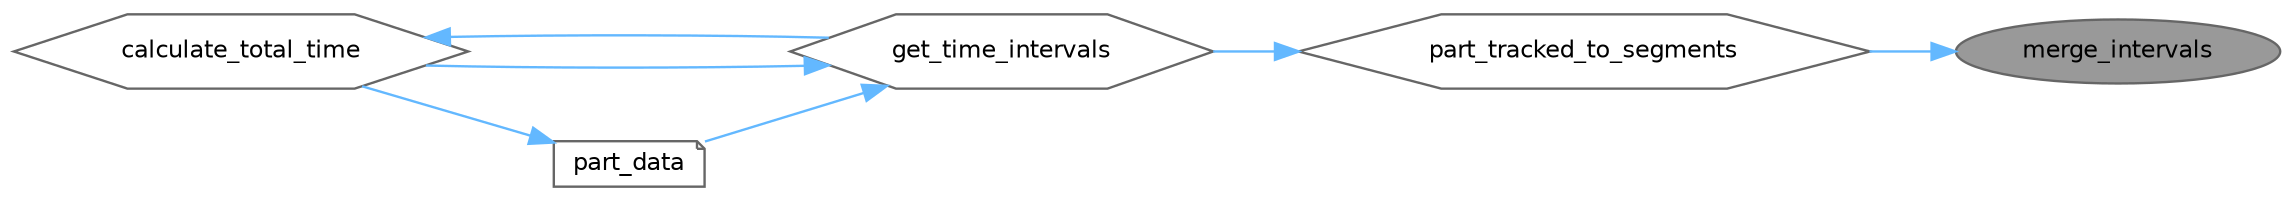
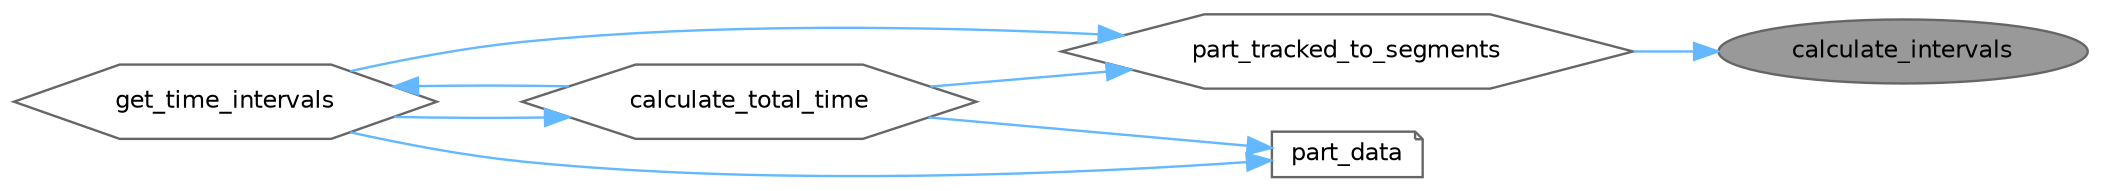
(2118, 51) -> (1903, 51)
none -> (1018, 79)
(784, 117) -> (797, 176)
